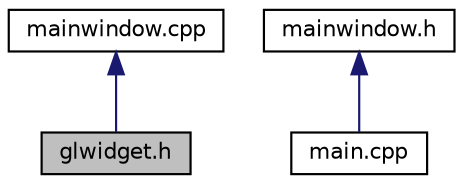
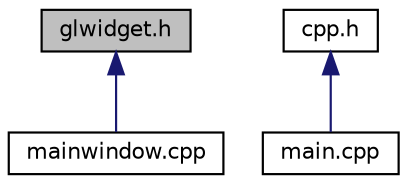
(359, 31) -> (331, 31)
(116, 103) -> (116, 103)
